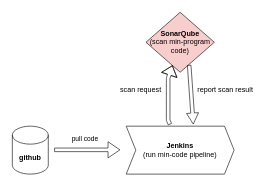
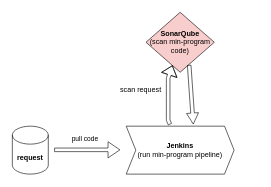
(225, 90) -> none
(180, 150) -> (180, 150)
(30, 158) -> (30, 158)
